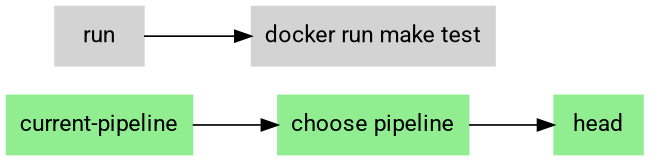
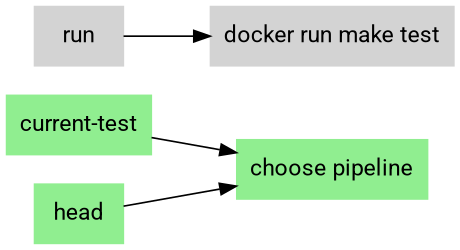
(99, 125) -> (79, 125)
(503, 125) -> (172, 198)
